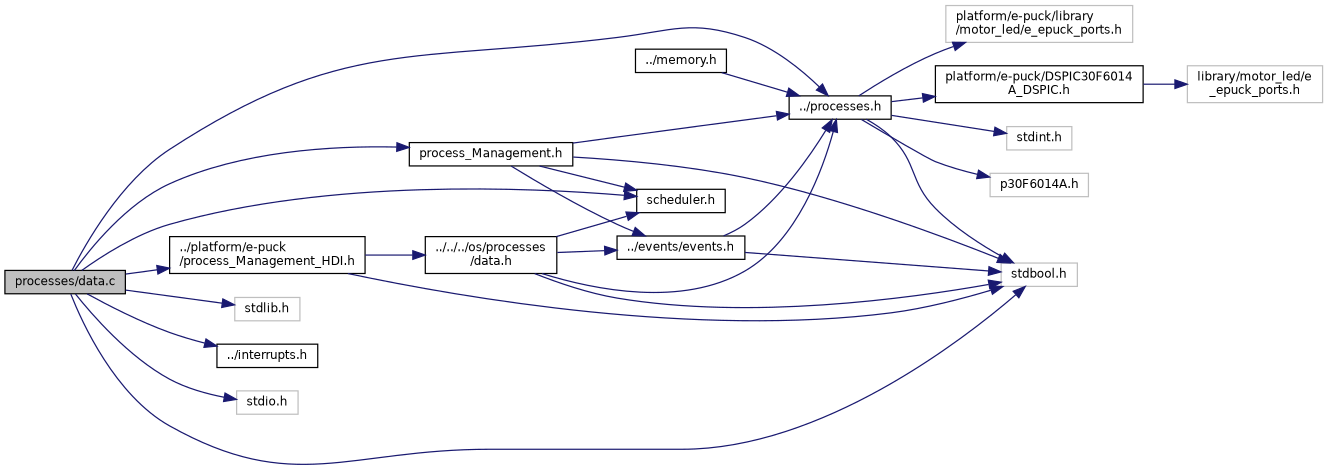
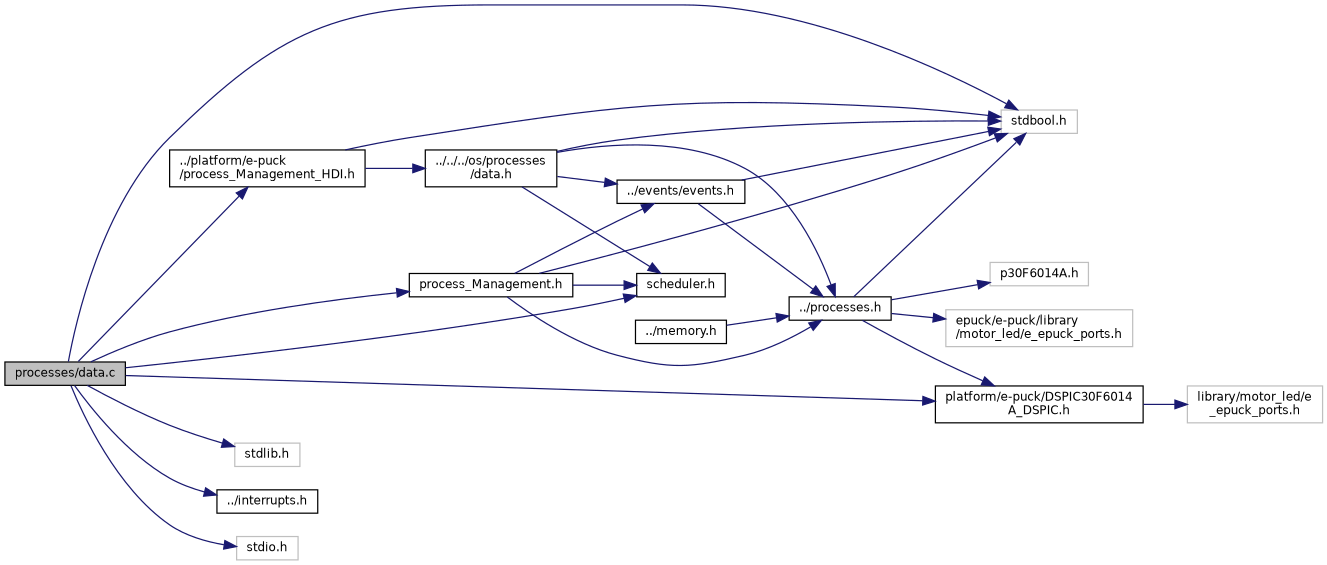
(1039, 24) -> (1039, 328)
(415, 56) -> (524, 388)
(1039, 138) -> none
